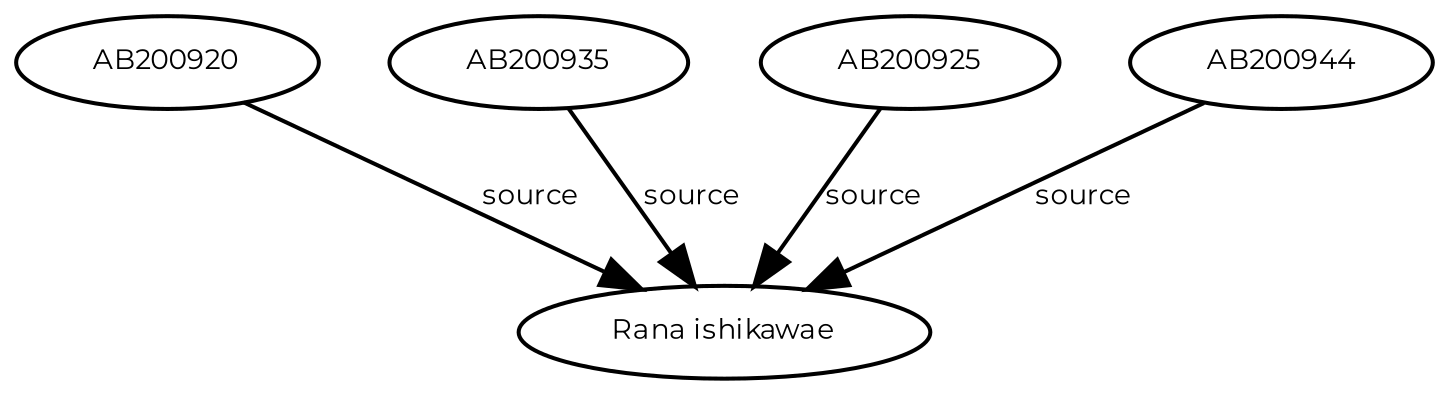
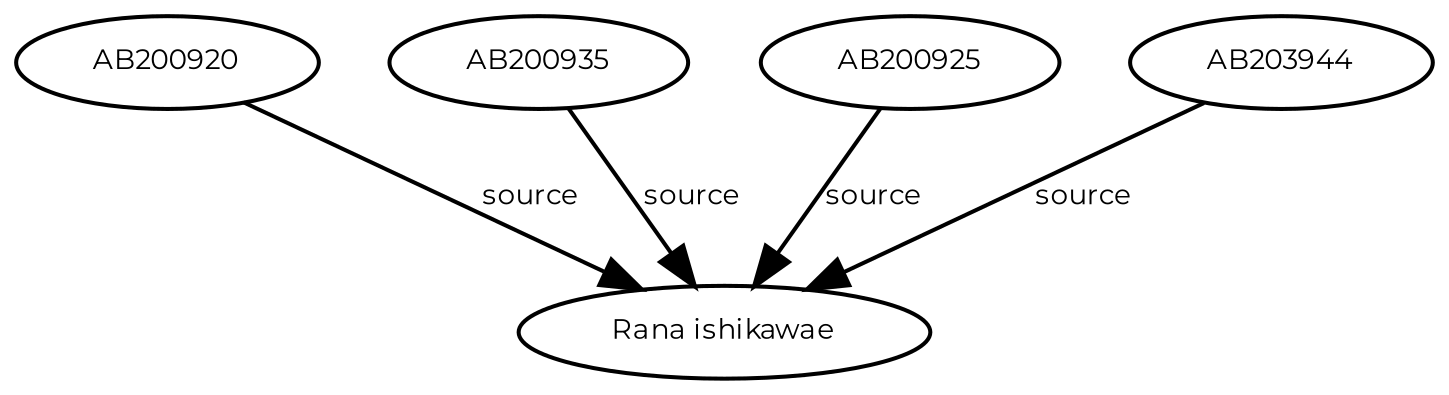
(1281, 63) -> (1281, 63)
